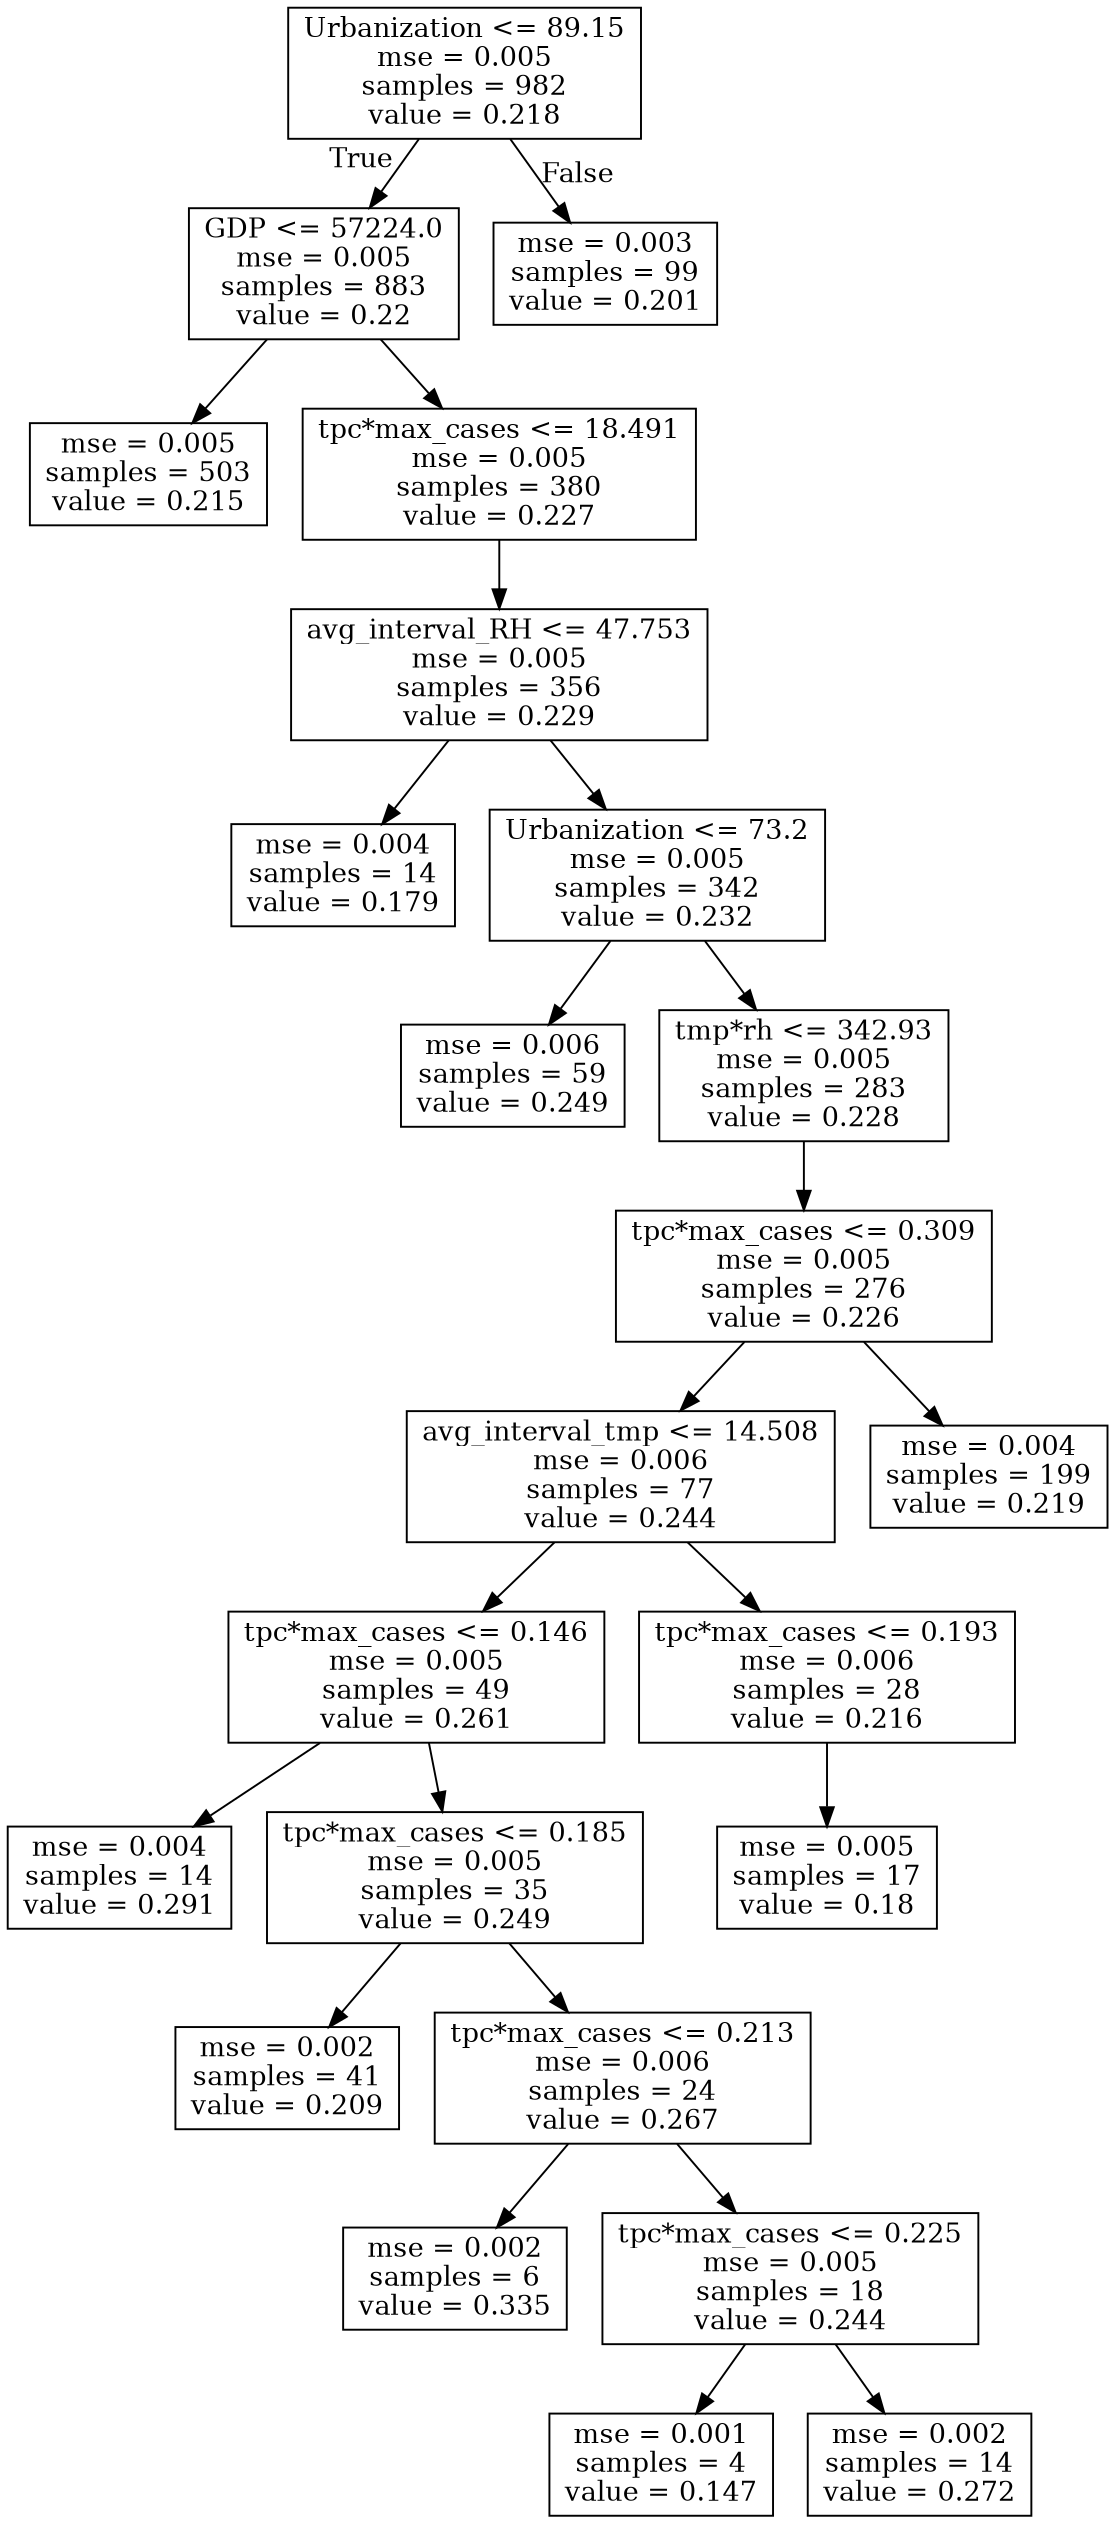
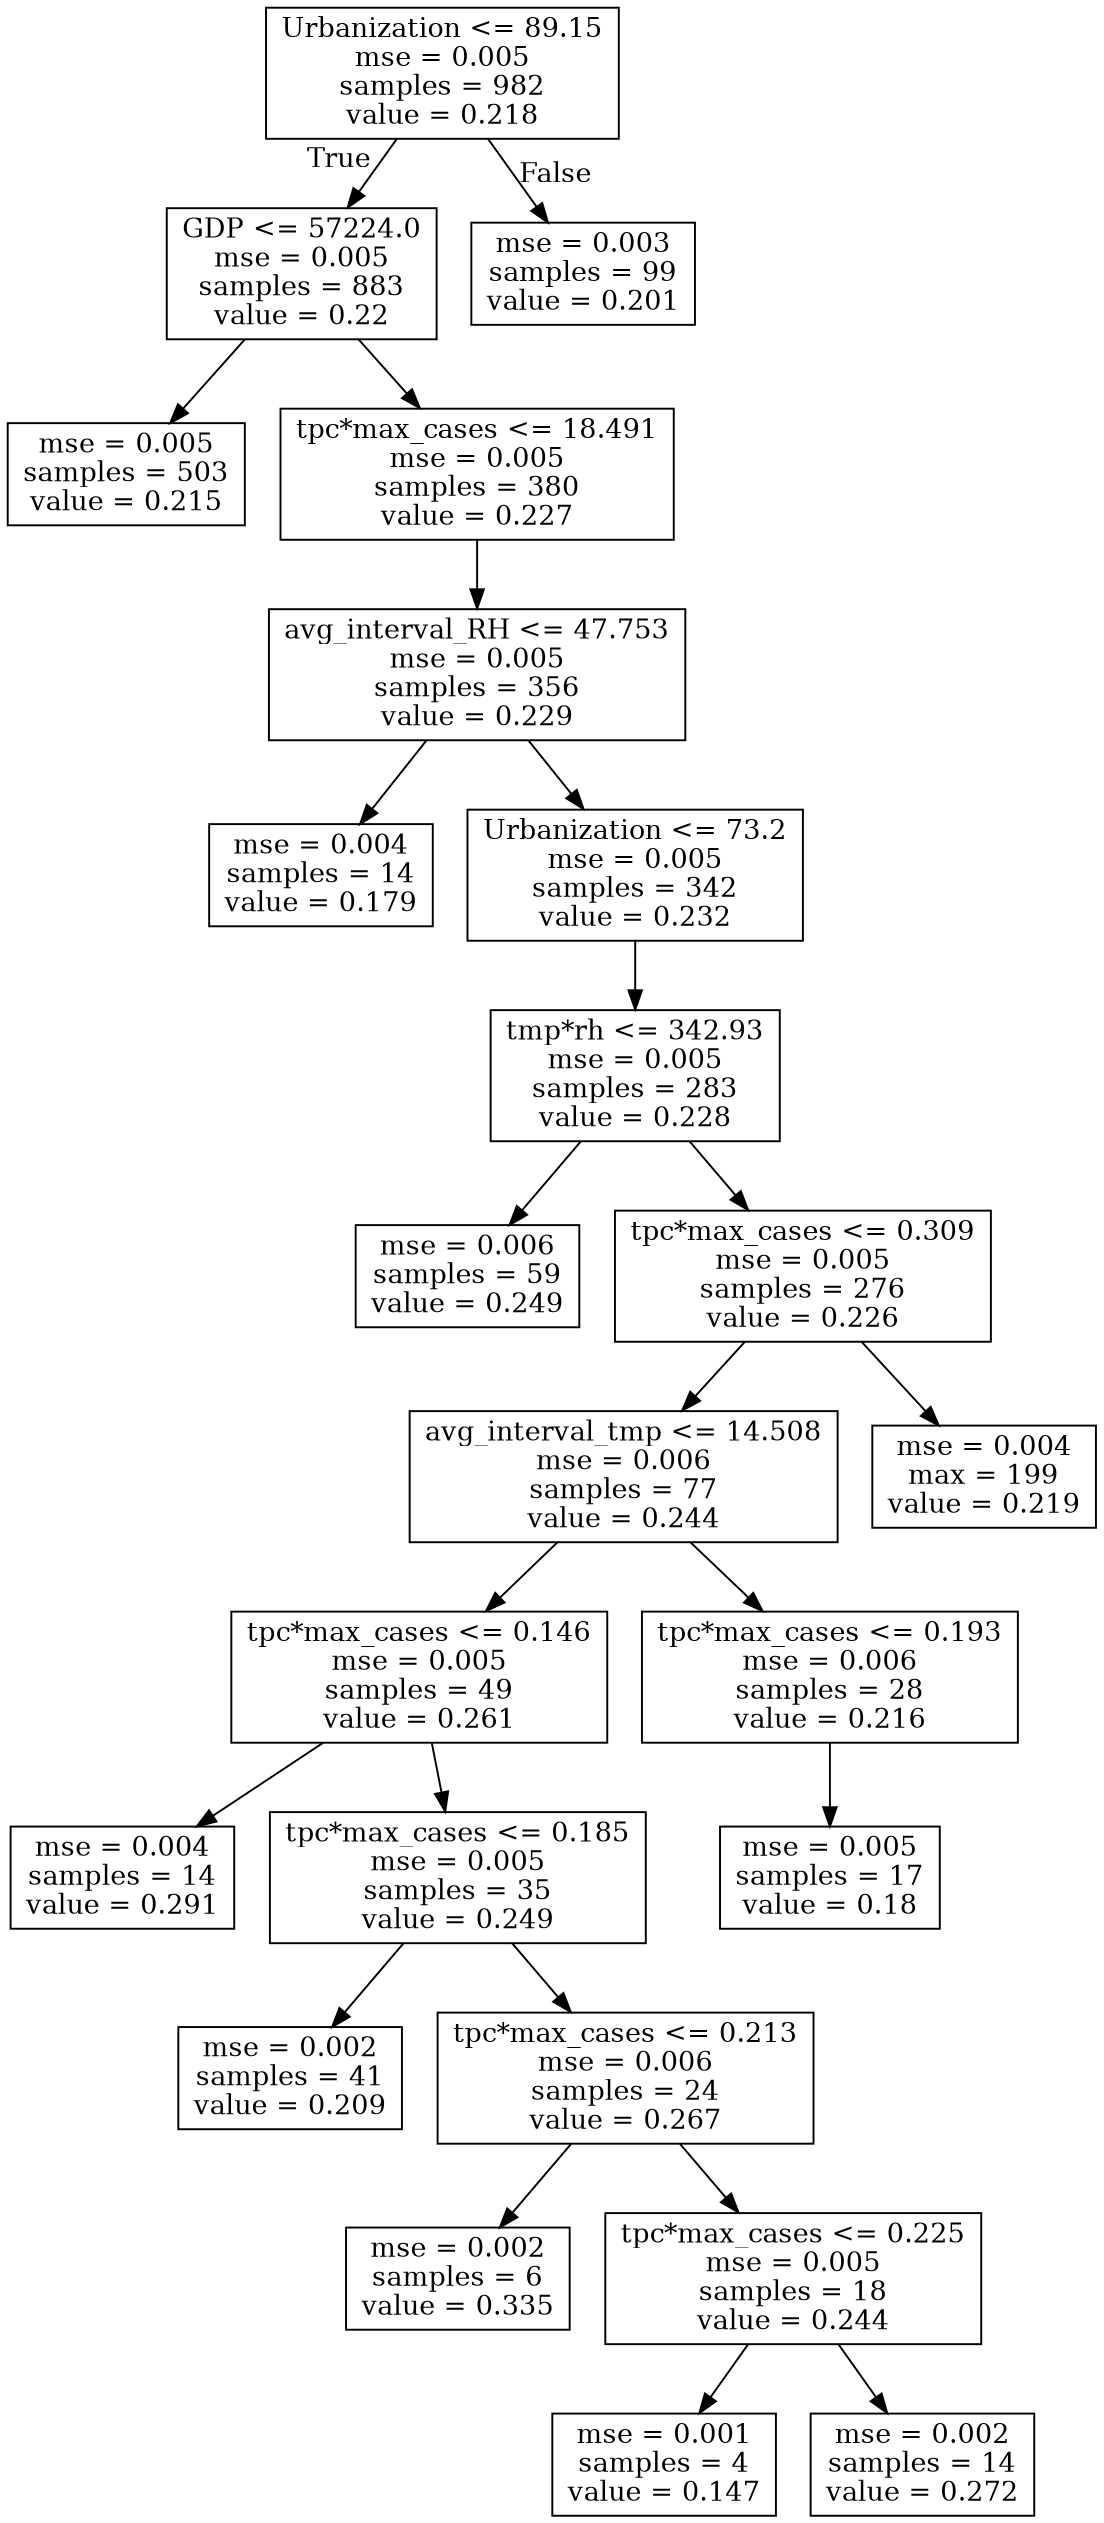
(586, 975) -> (551, 1176)
(989, 1477) -> (984, 1477)
